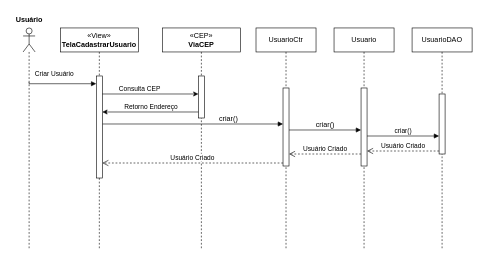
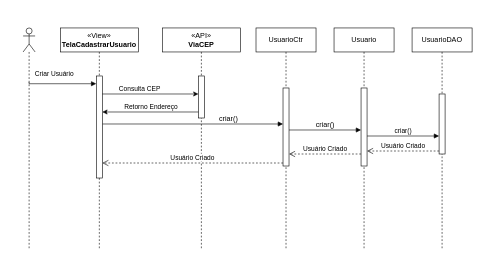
(29, 20) -> none
(201, 40) -> (201, 40)
